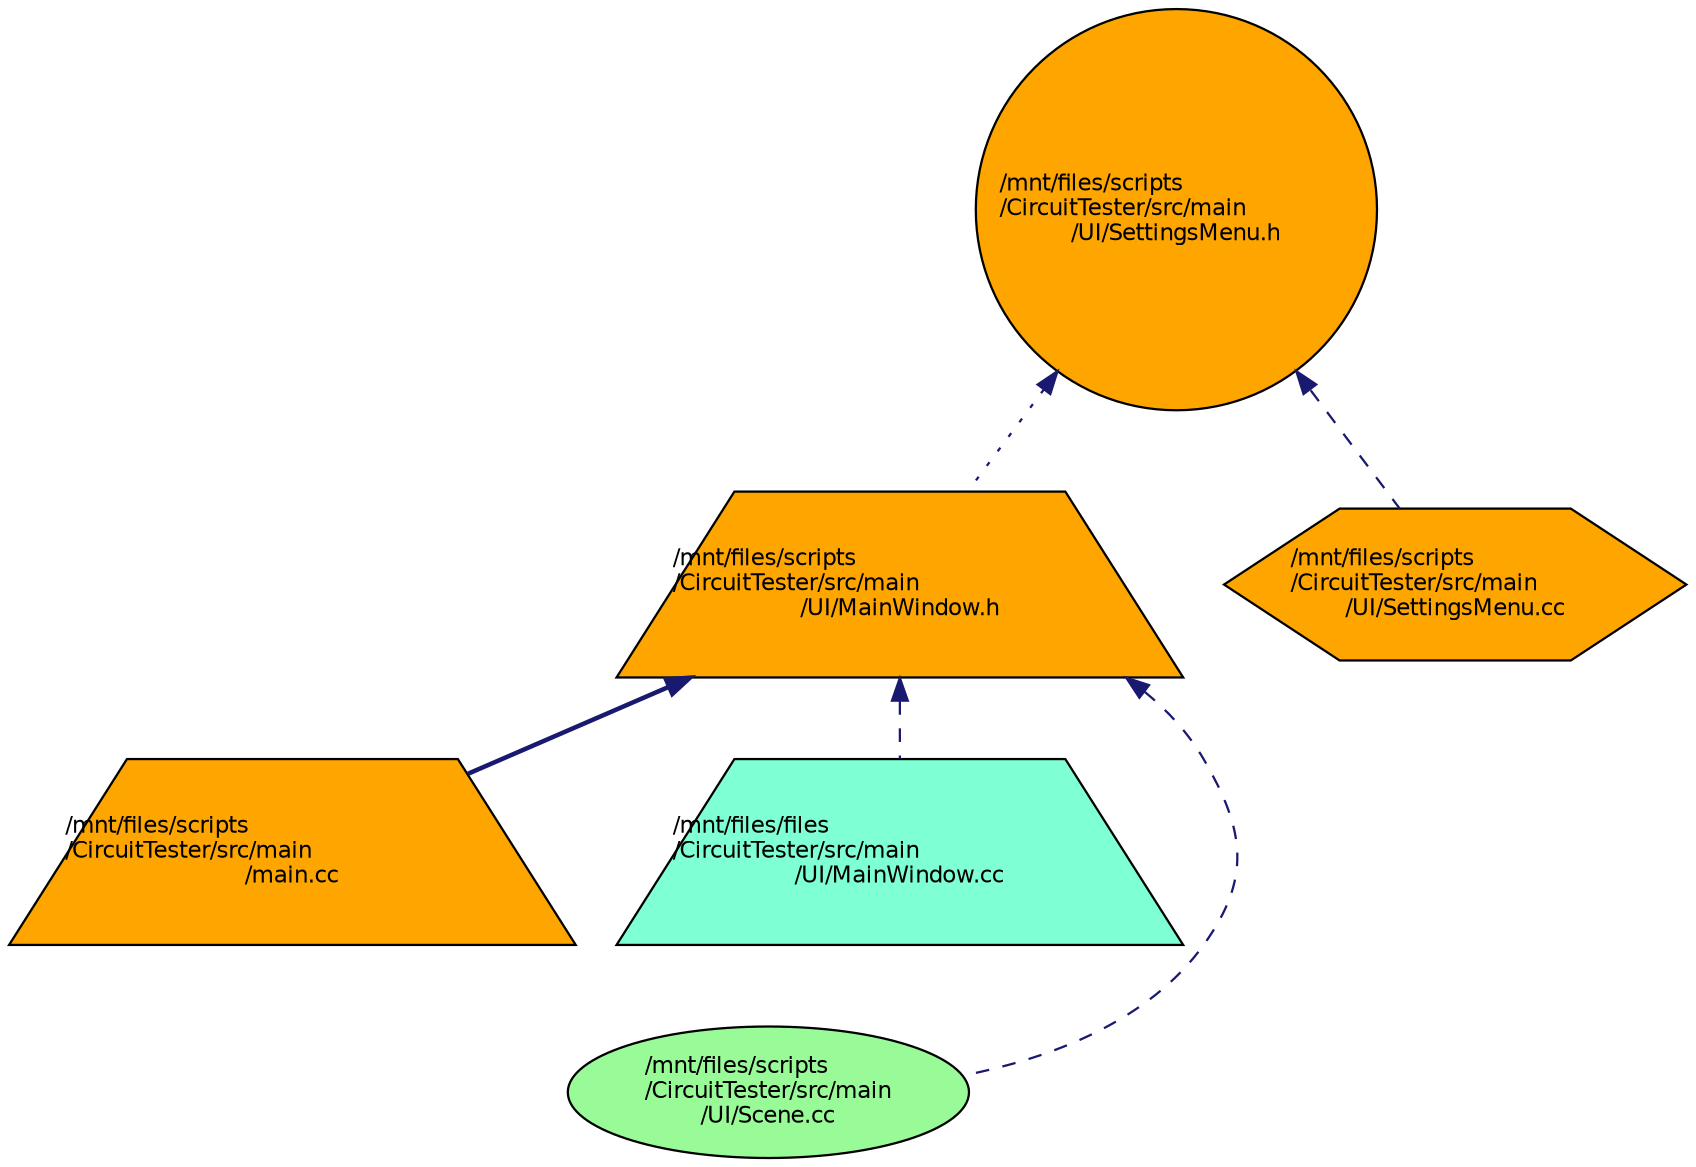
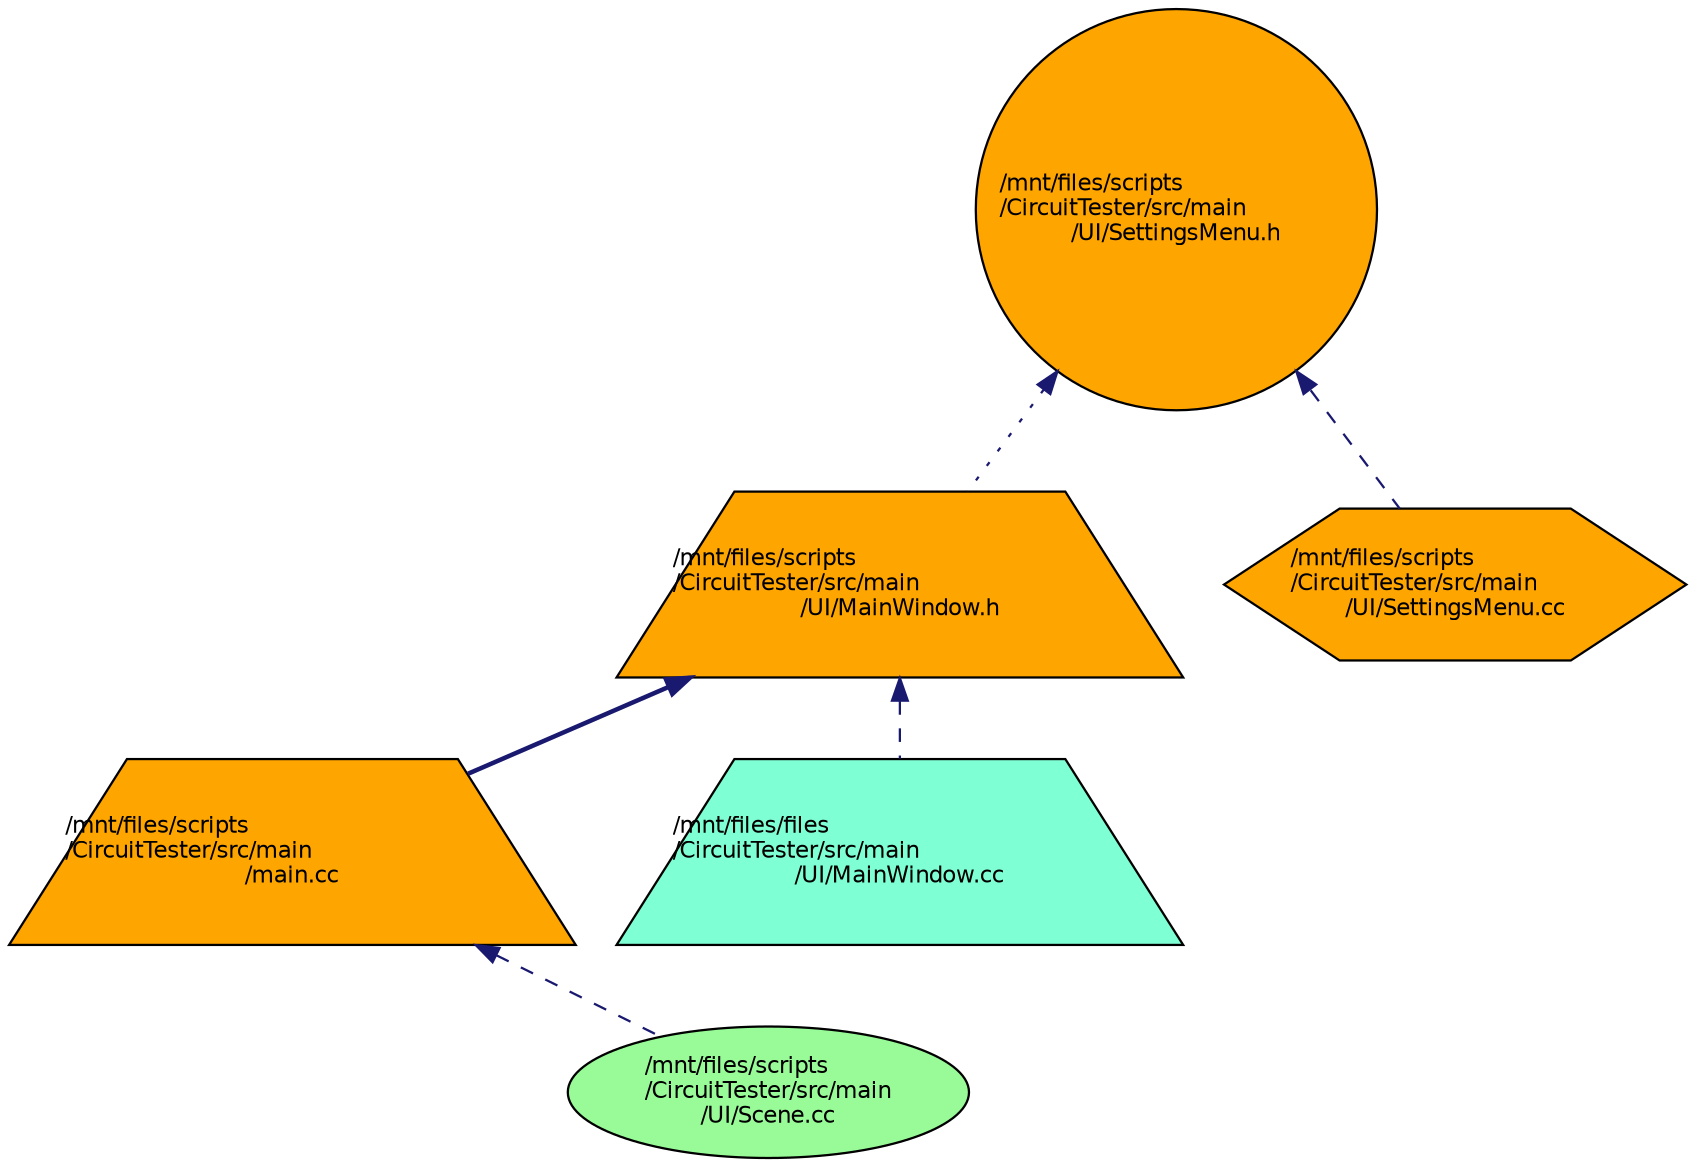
(1206, 941) -> (579, 996)
